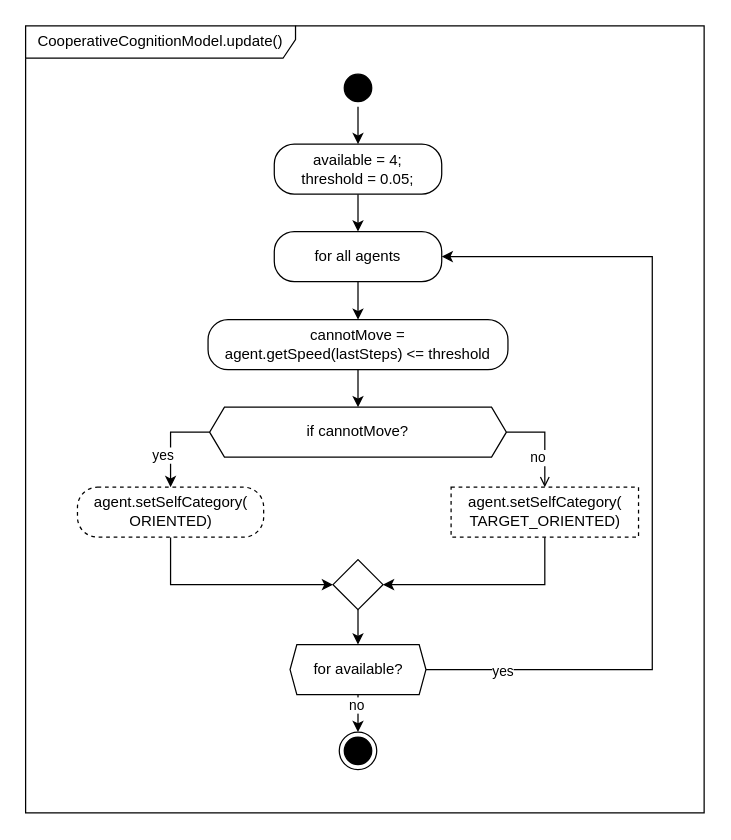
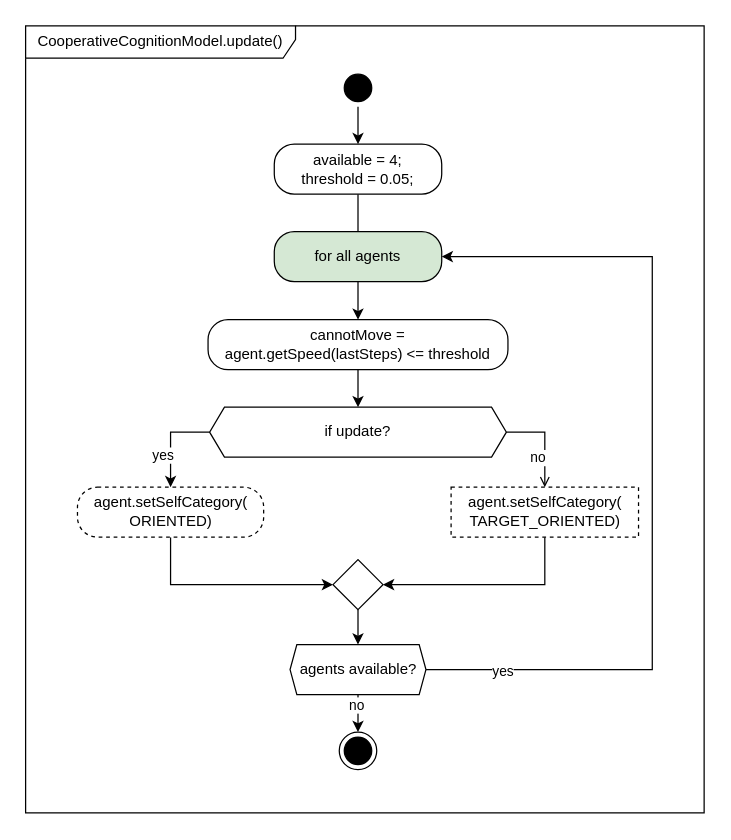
(358, 221) -> (358, 224)
(358, 257) -> (358, 257)
(358, 432) -> (358, 432)
(359, 669) -> (359, 669)
